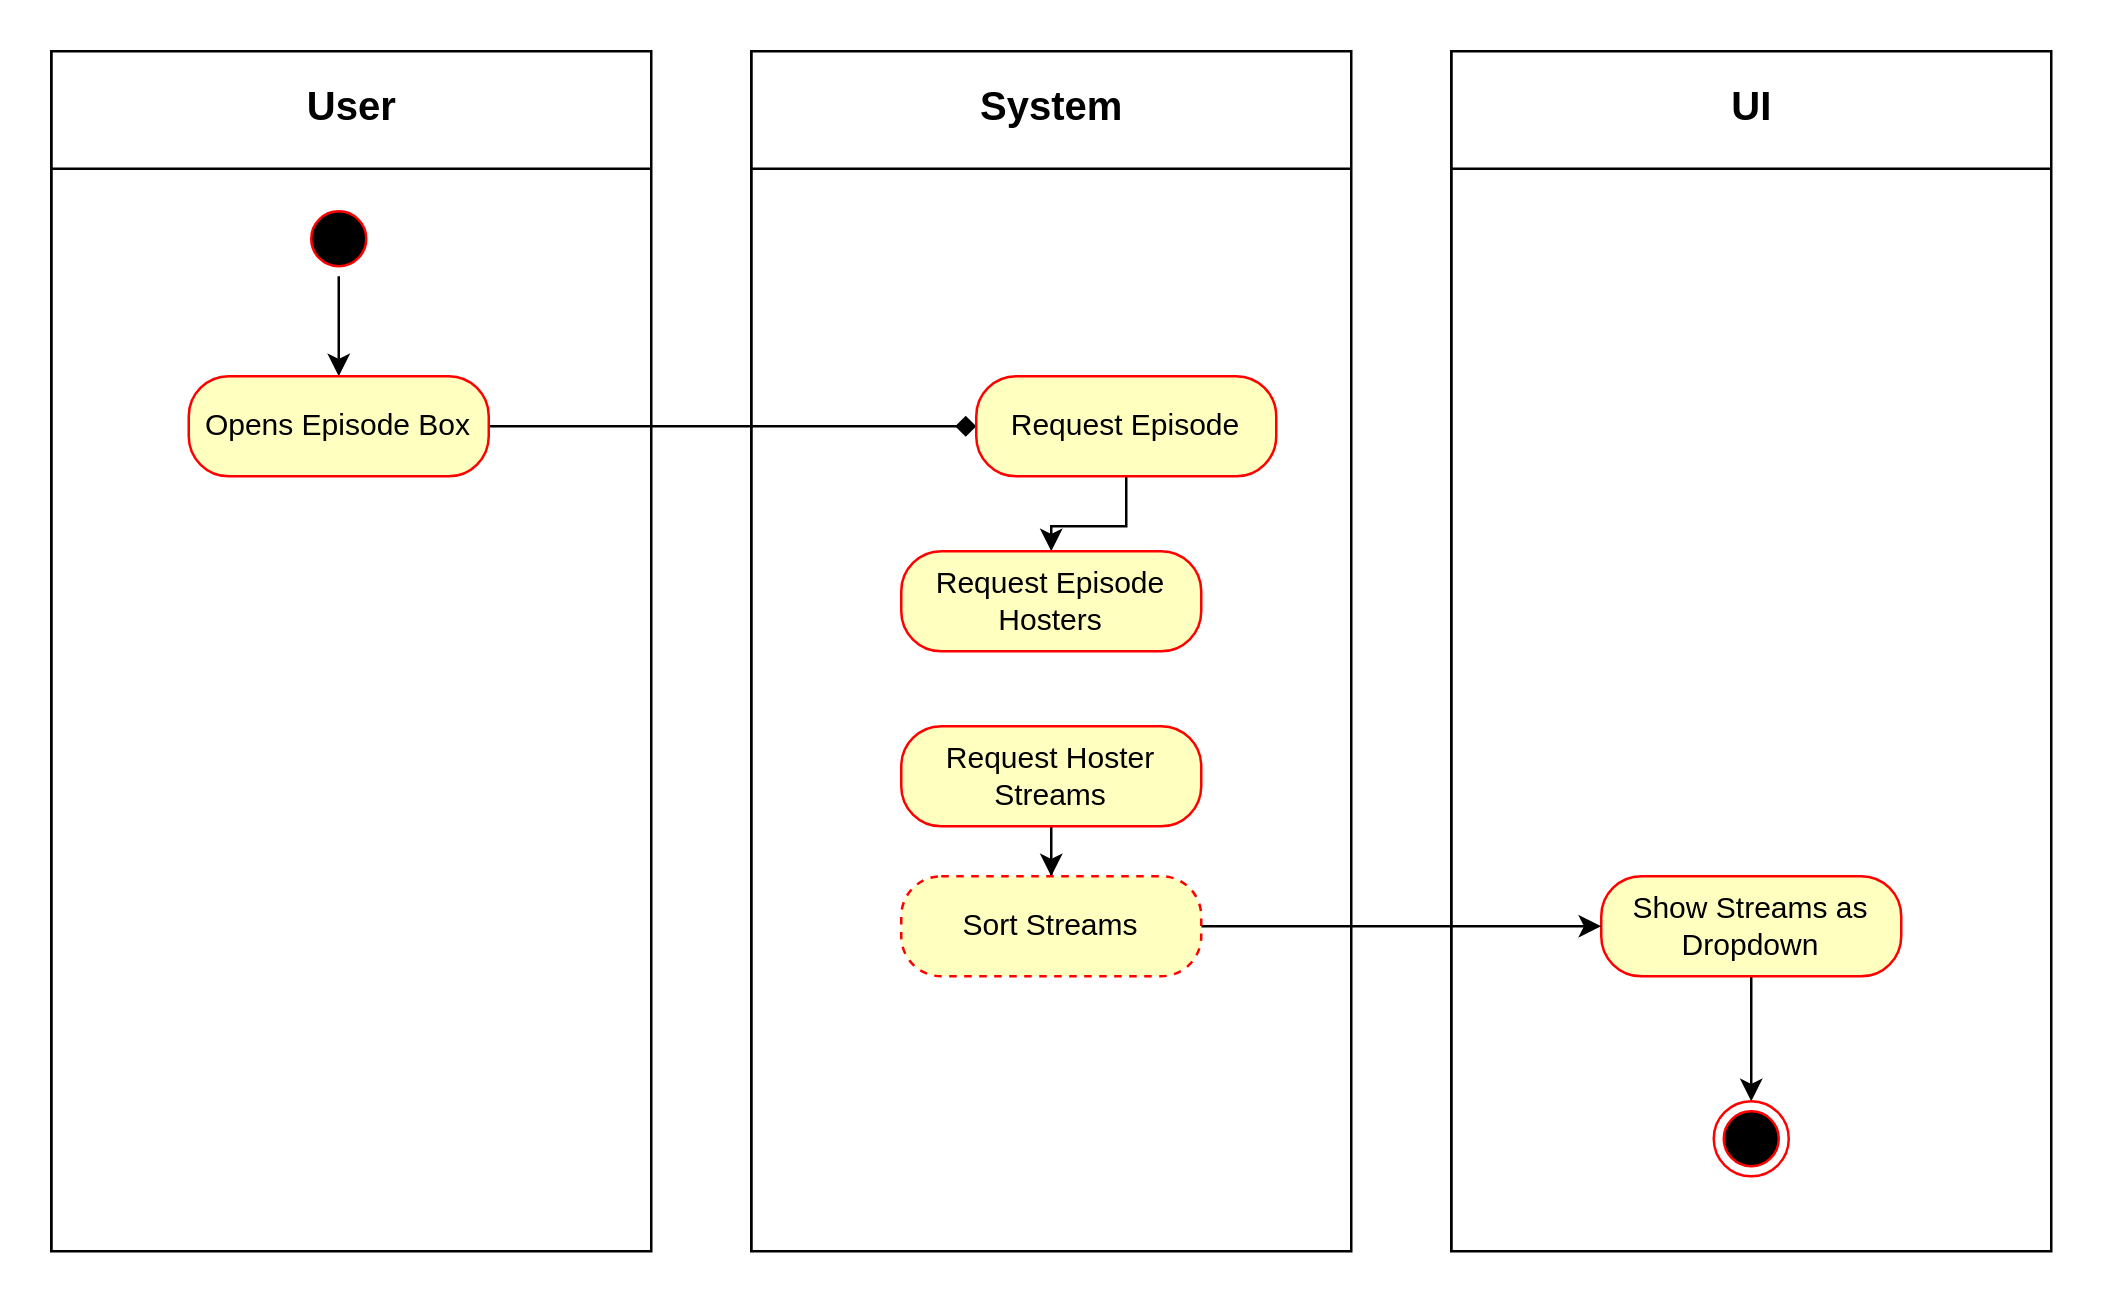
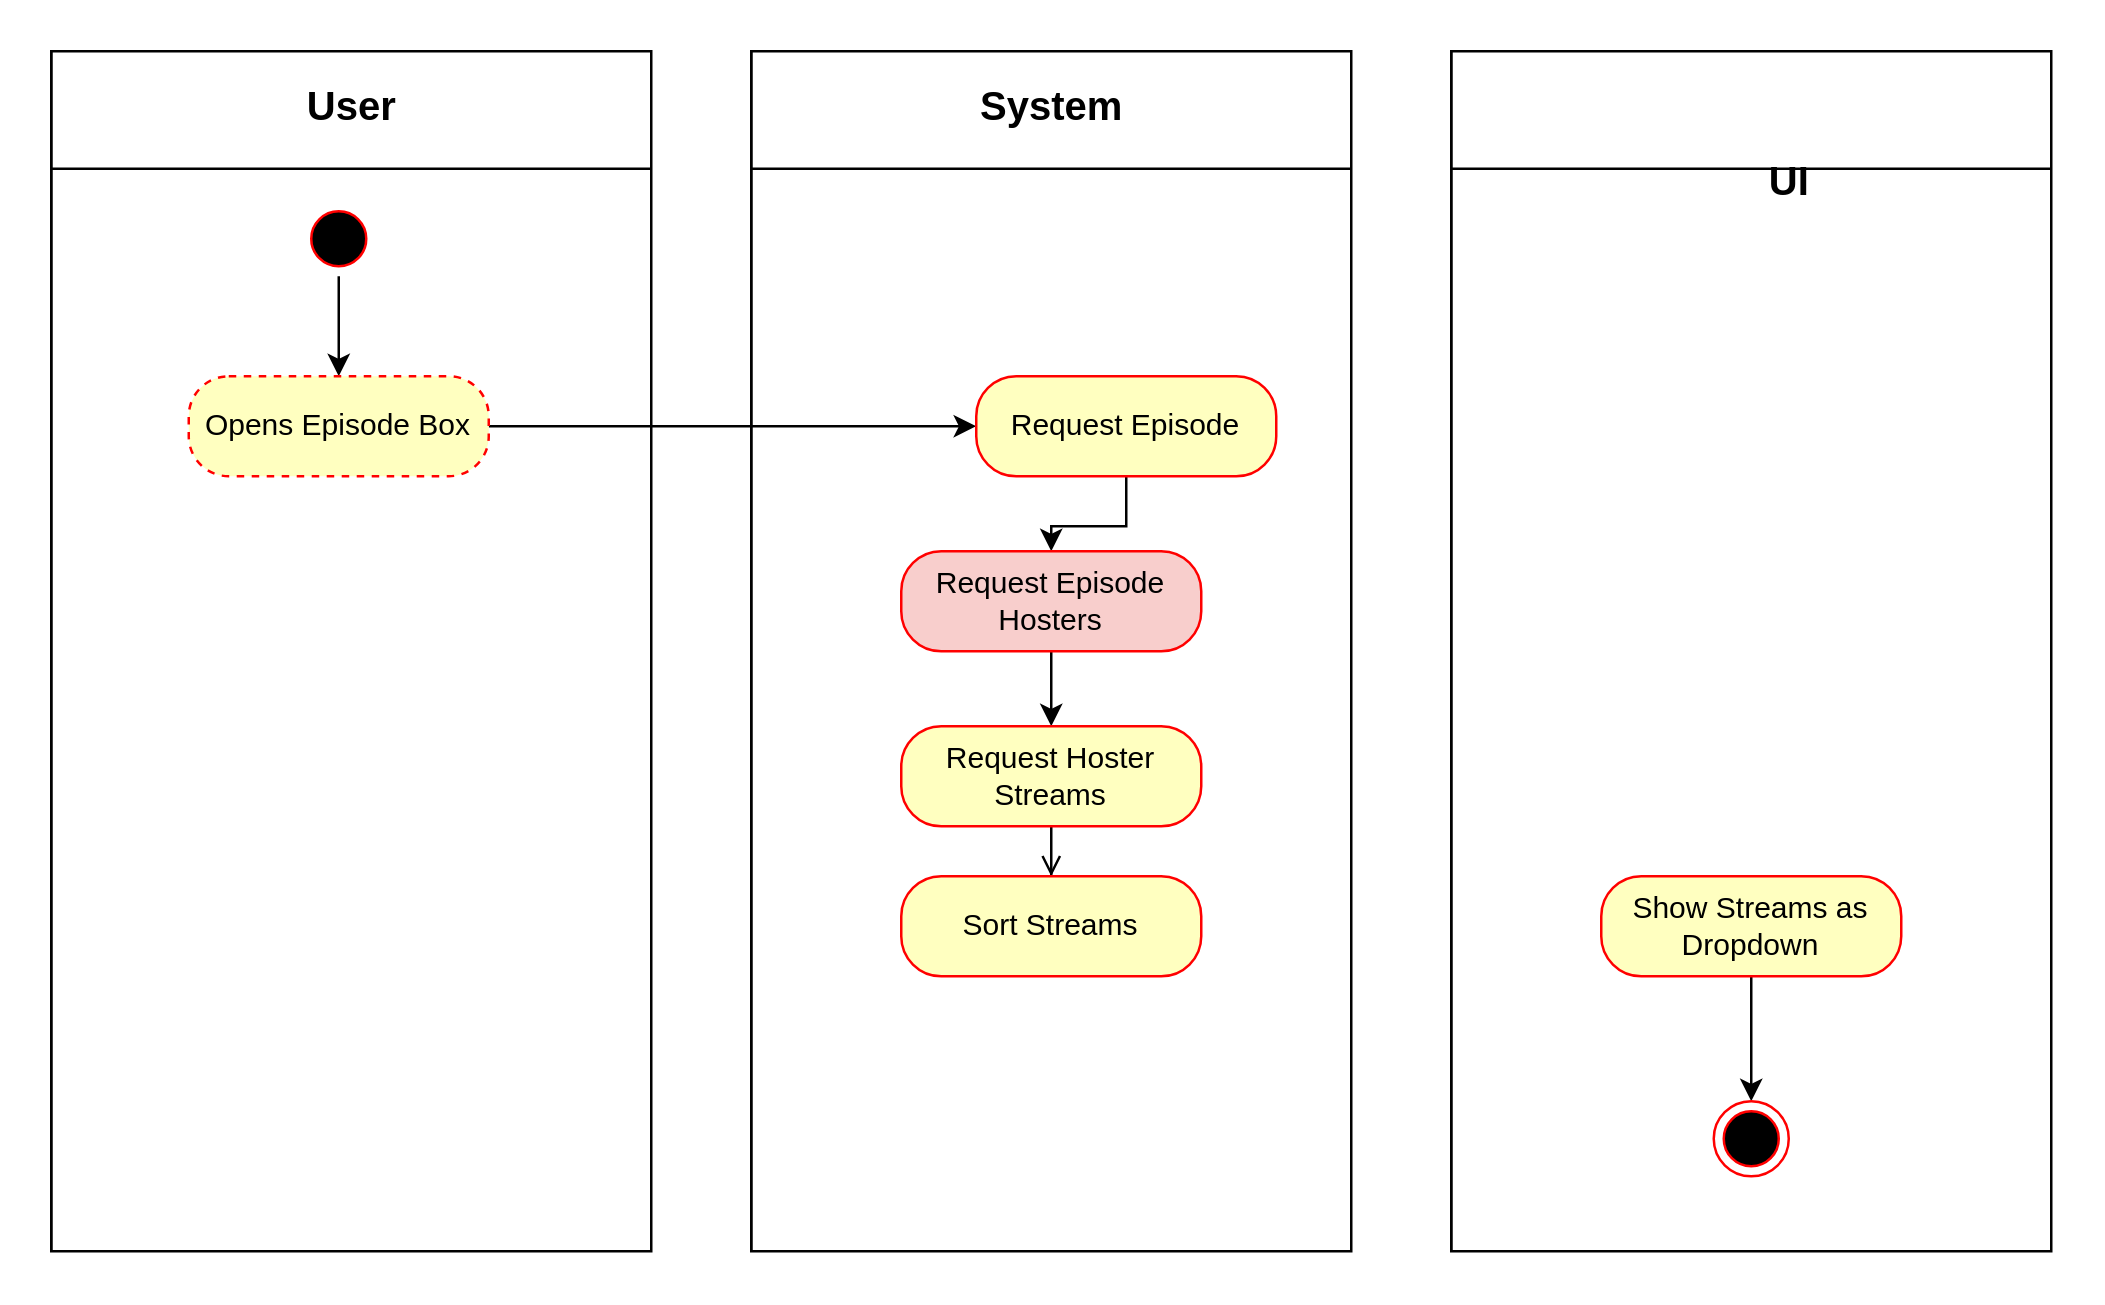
(1751, 101) -> (1789, 176)
(339, 426) -> (339, 426)
(956, 426) -> (957, 426)
(1051, 601) -> (1051, 601)
none -> (1051, 680)
(1051, 858) -> (1051, 862)
(1051, 926) -> (1051, 926)
(1393, 926) -> none
